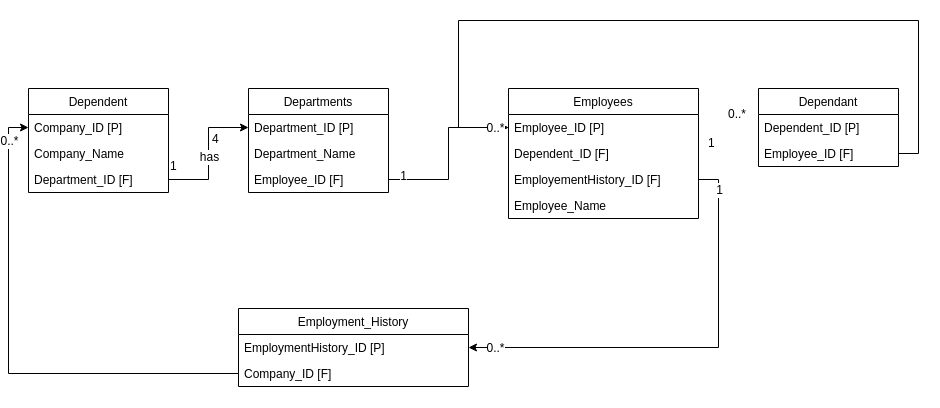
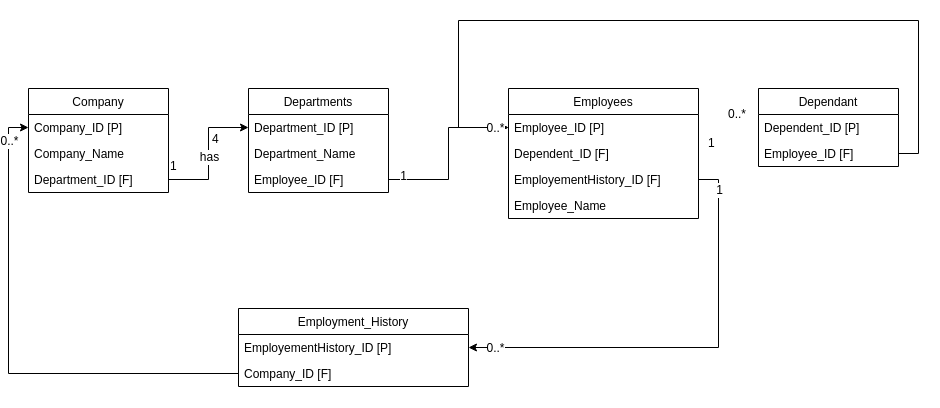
(98, 102) -> (98, 102)
(320, 348) -> (323, 348)
